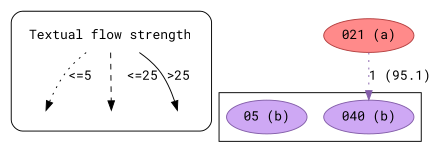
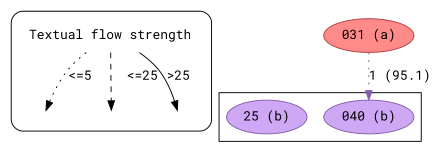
(369, 36) -> (369, 36)
(267, 117) -> (267, 117)
